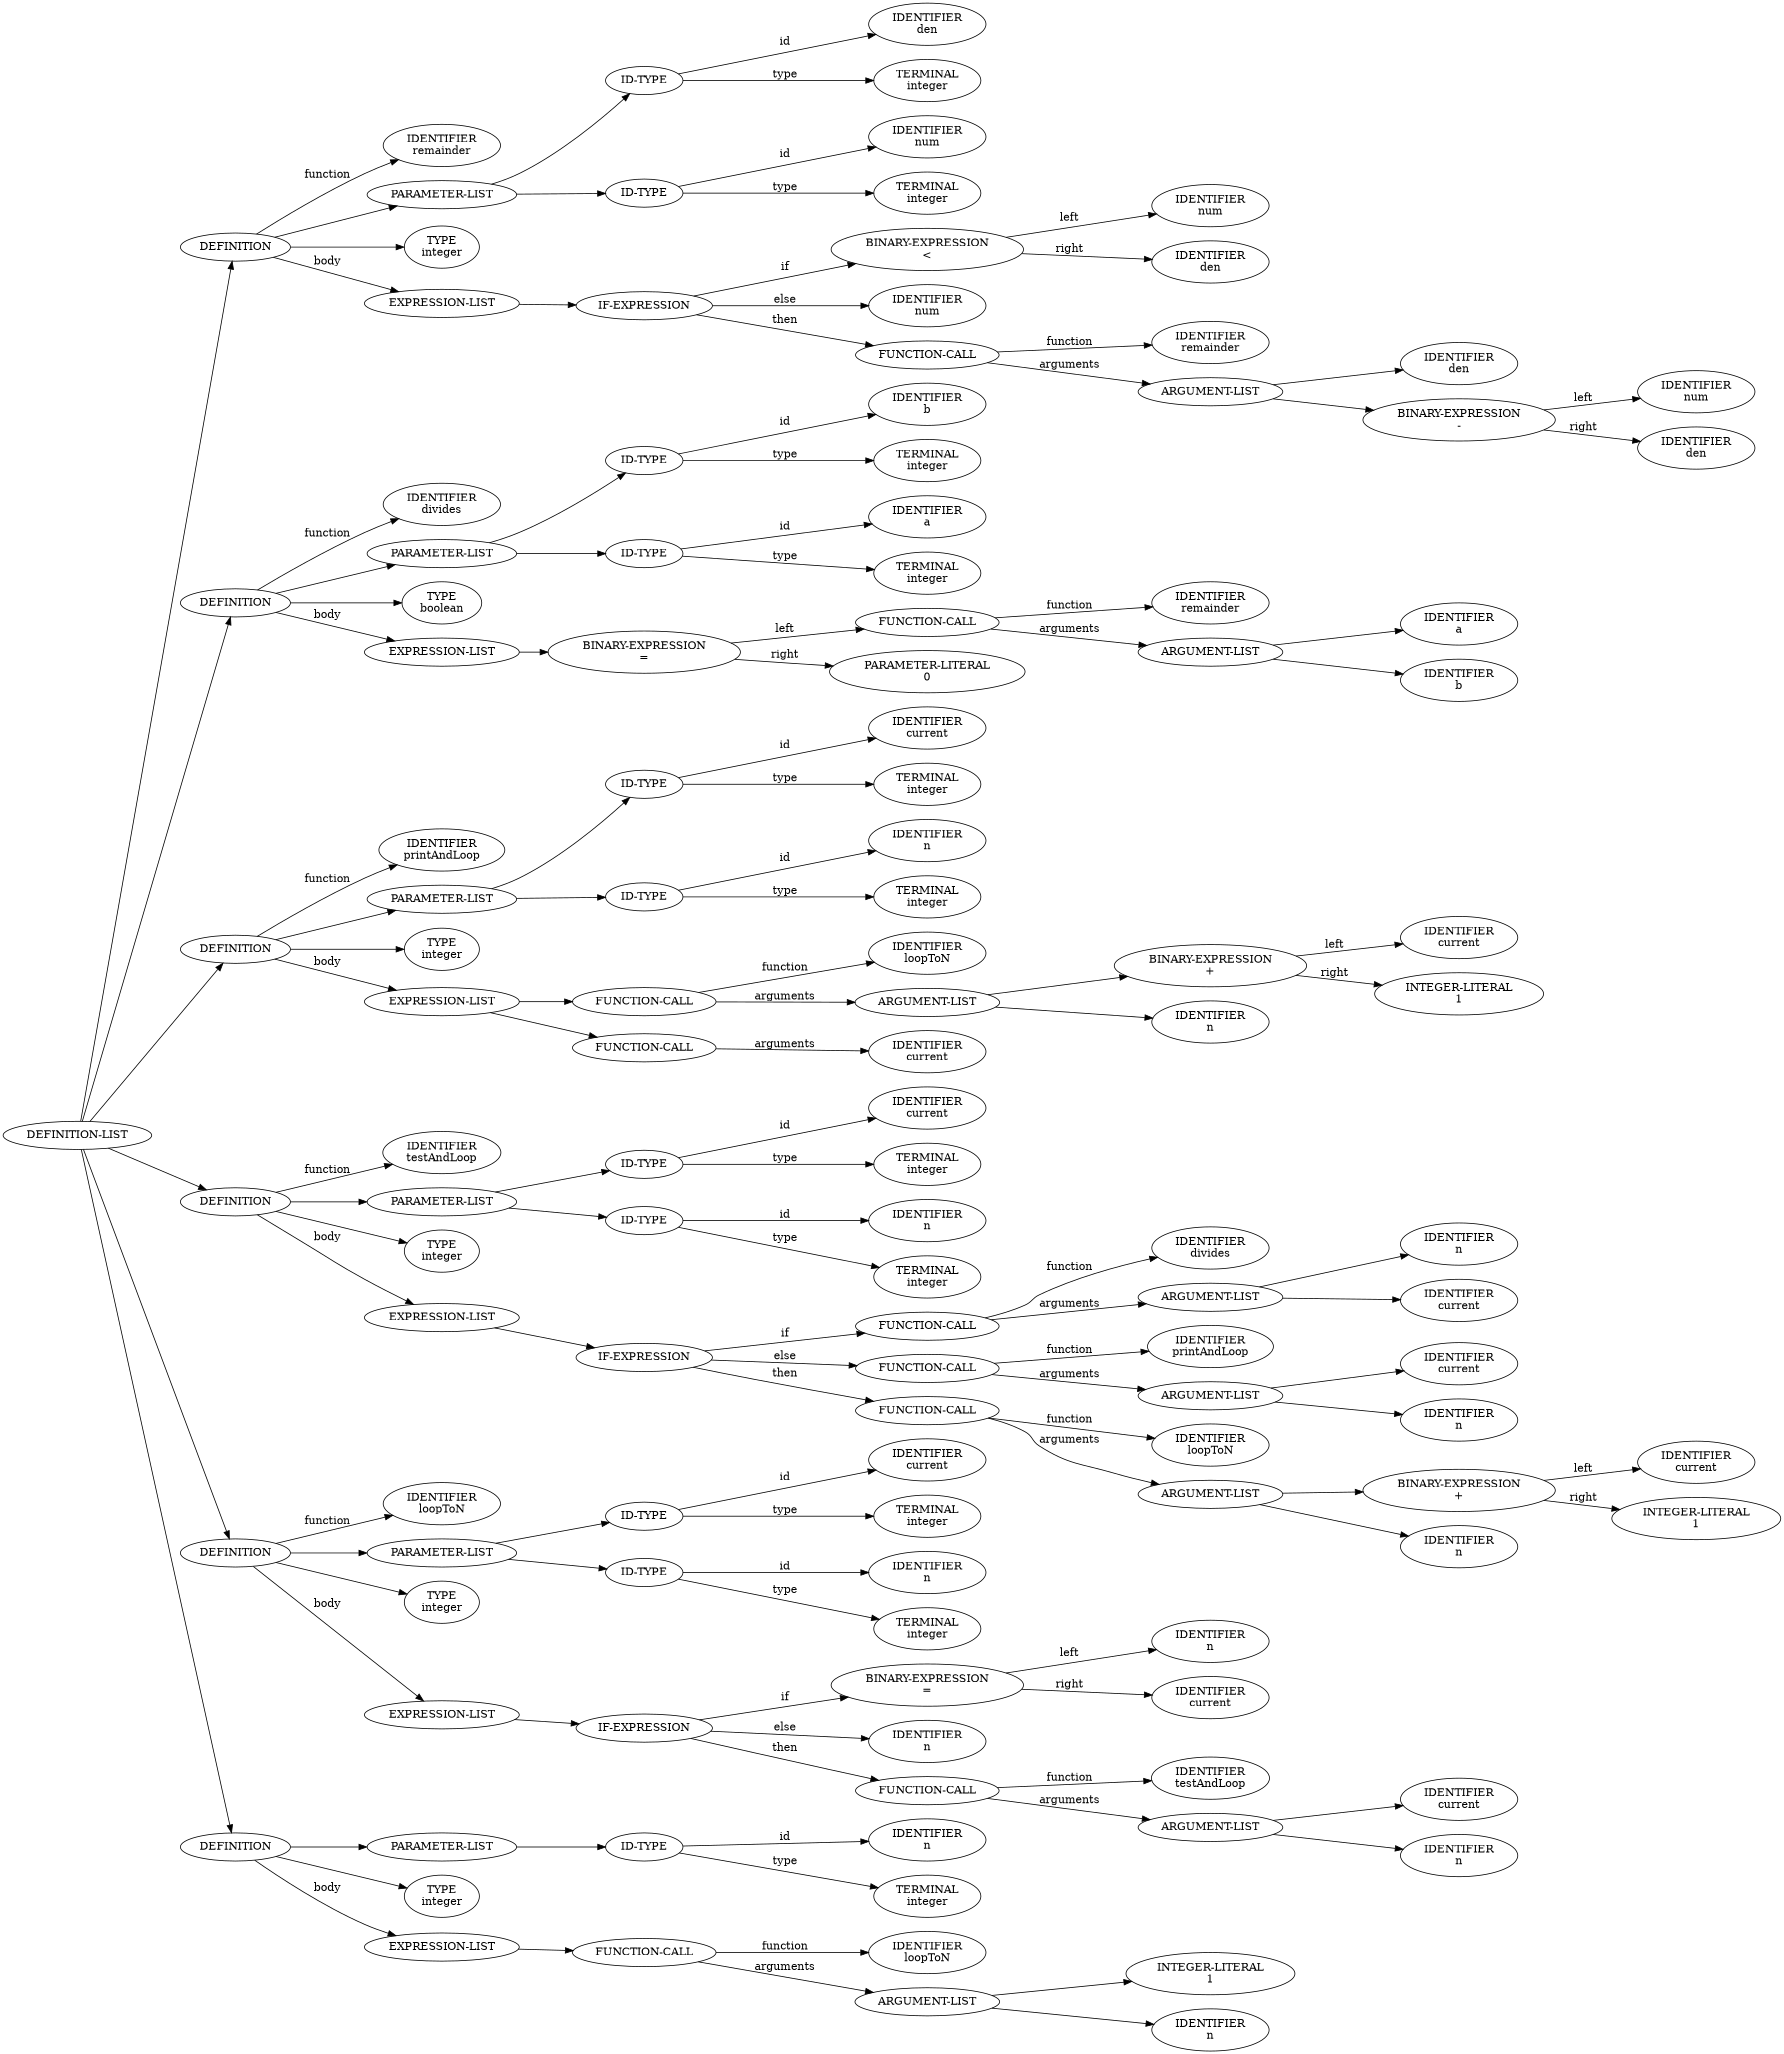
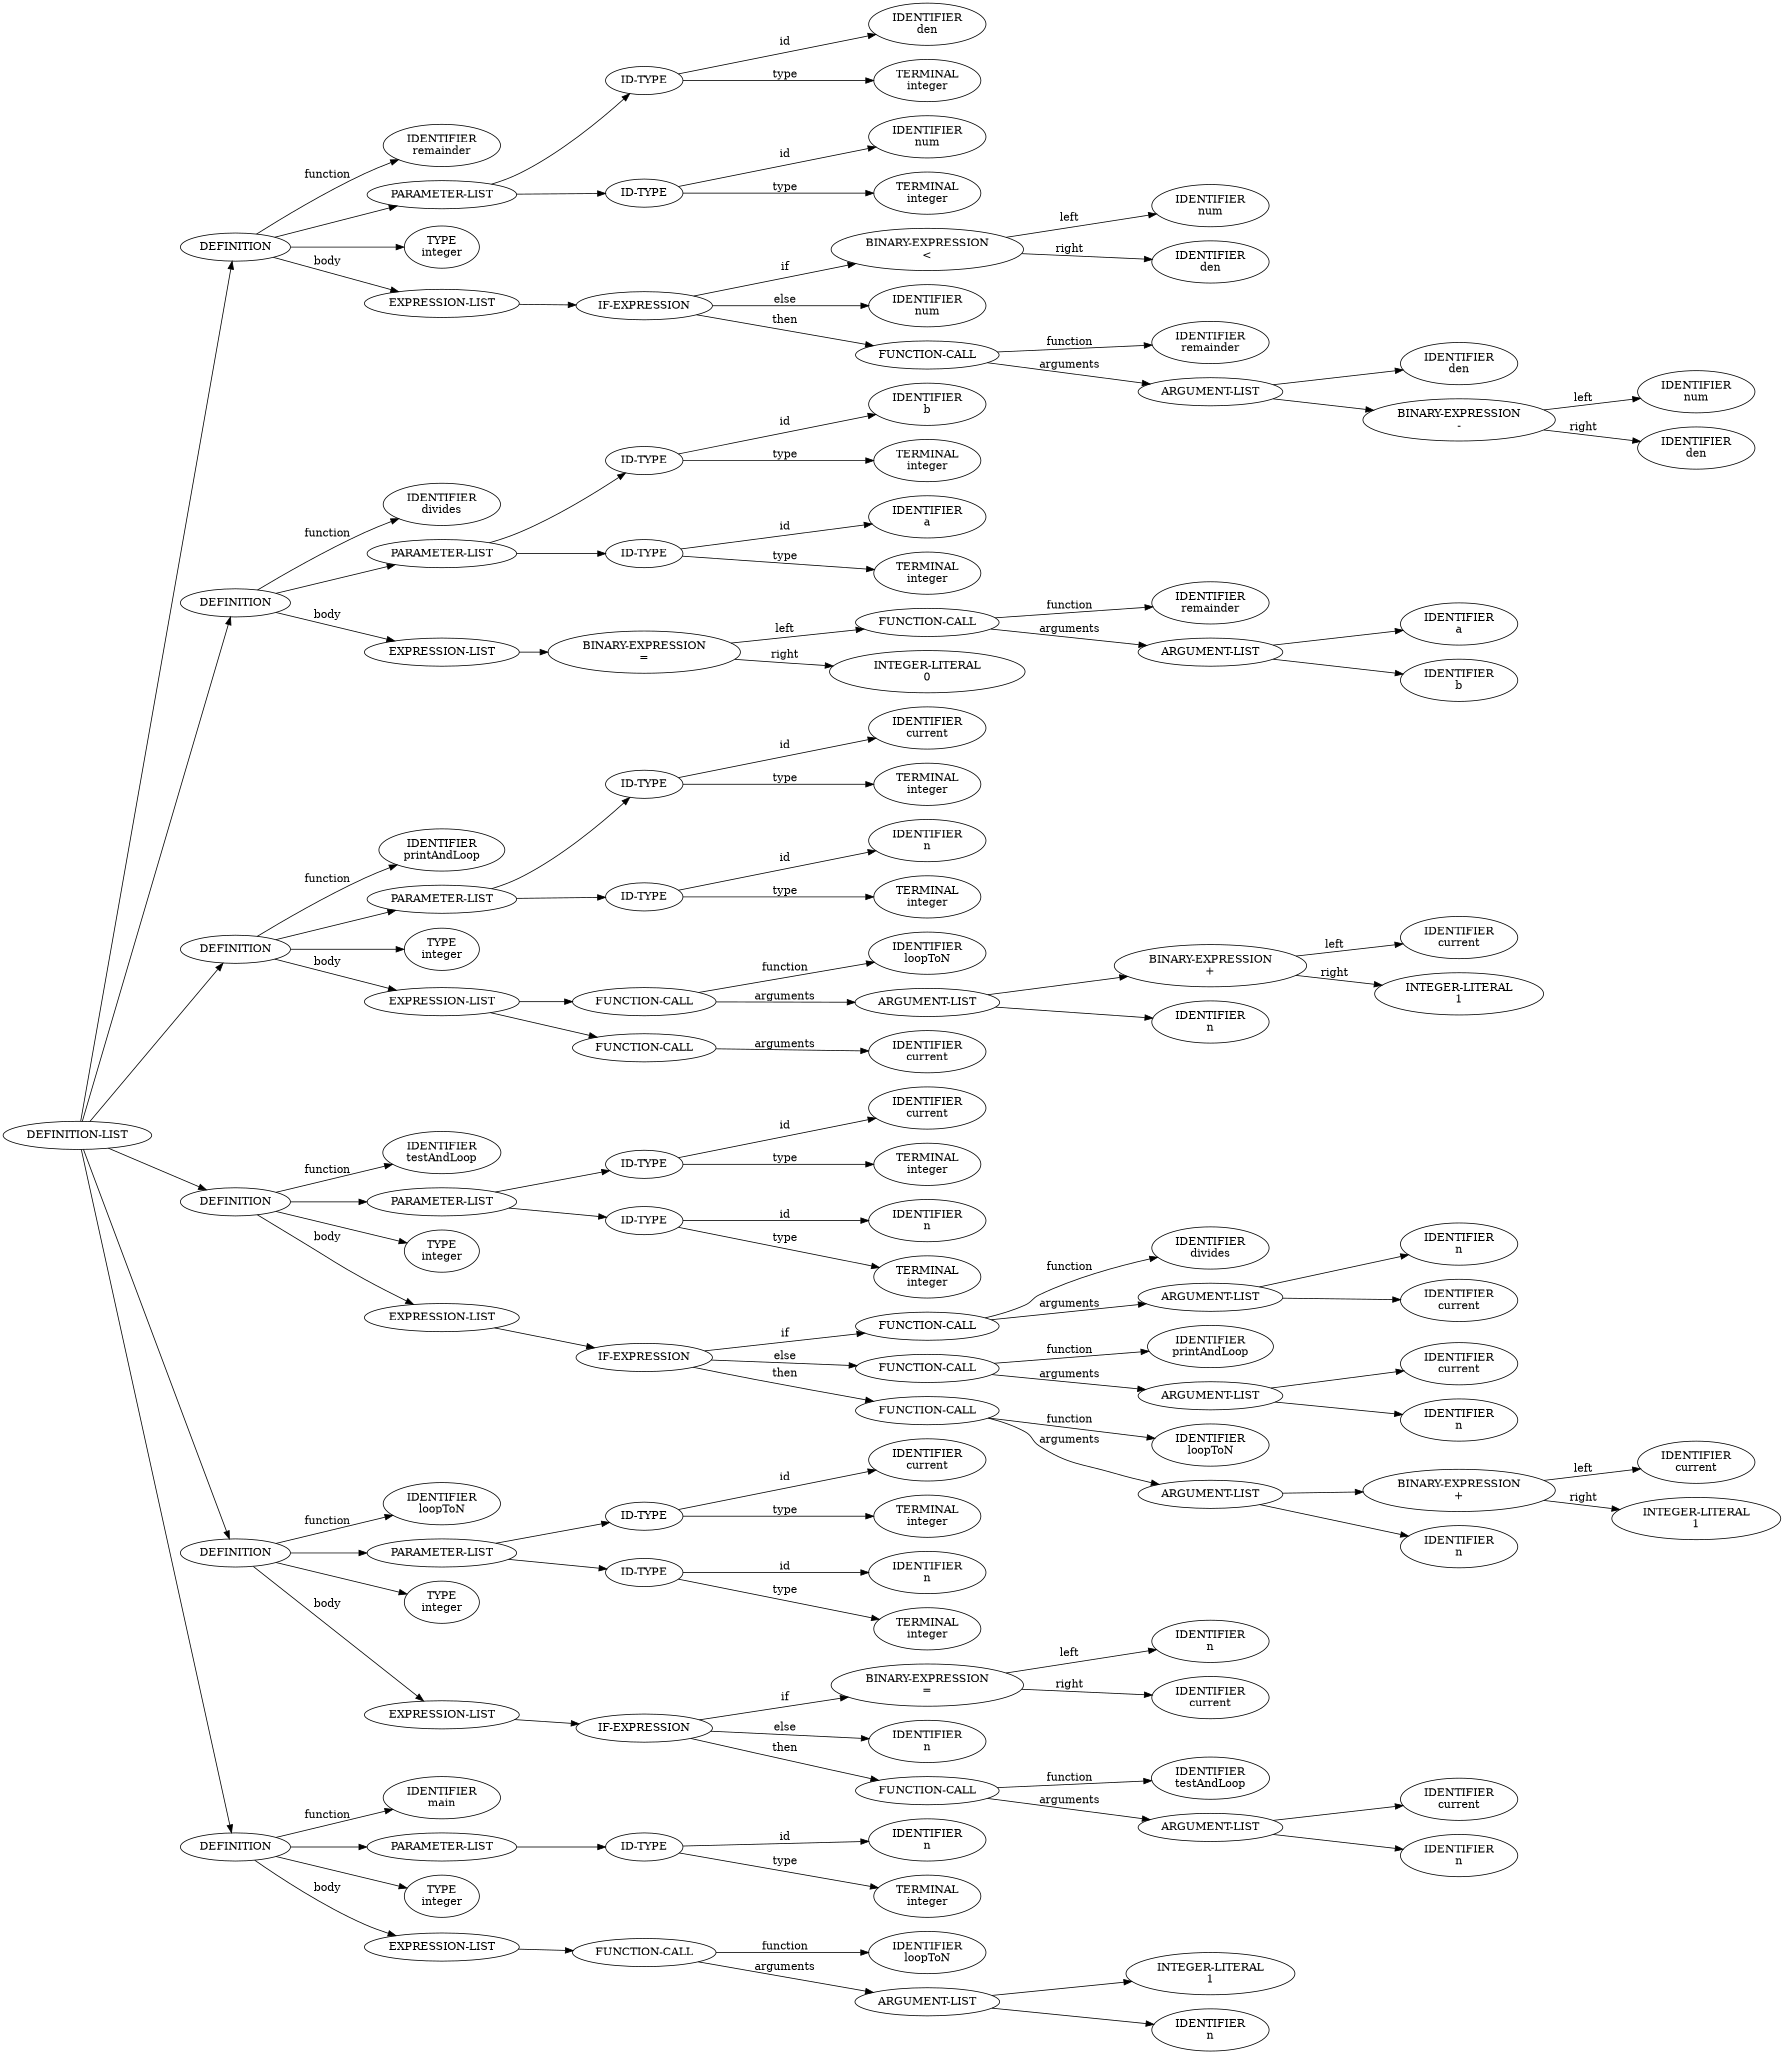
(442, 603) -> none
(927, 672) -> (927, 672)
none -> (442, 1798)
